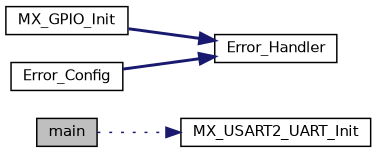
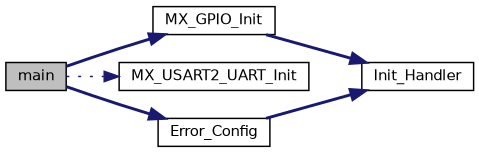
(276, 49) -> (418, 76)
none -> (108, 52)
none -> (108, 101)
